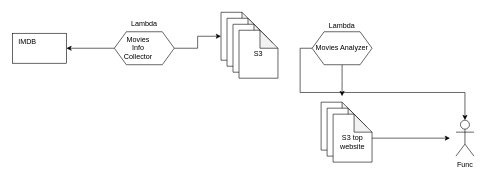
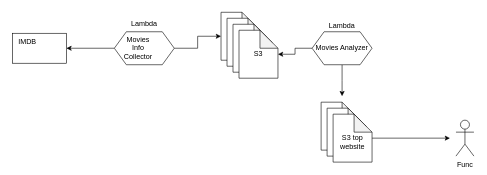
(381, 93) -> (295, 48)
